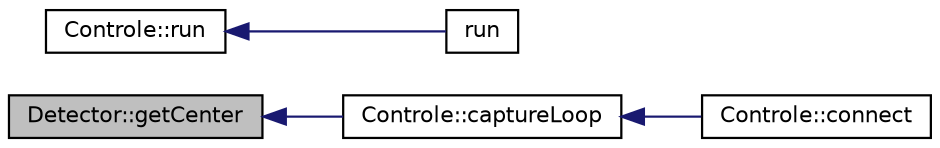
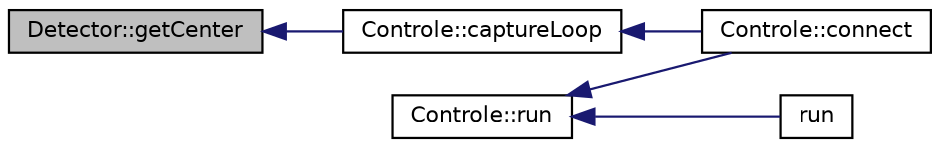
none -> (661, 71)
